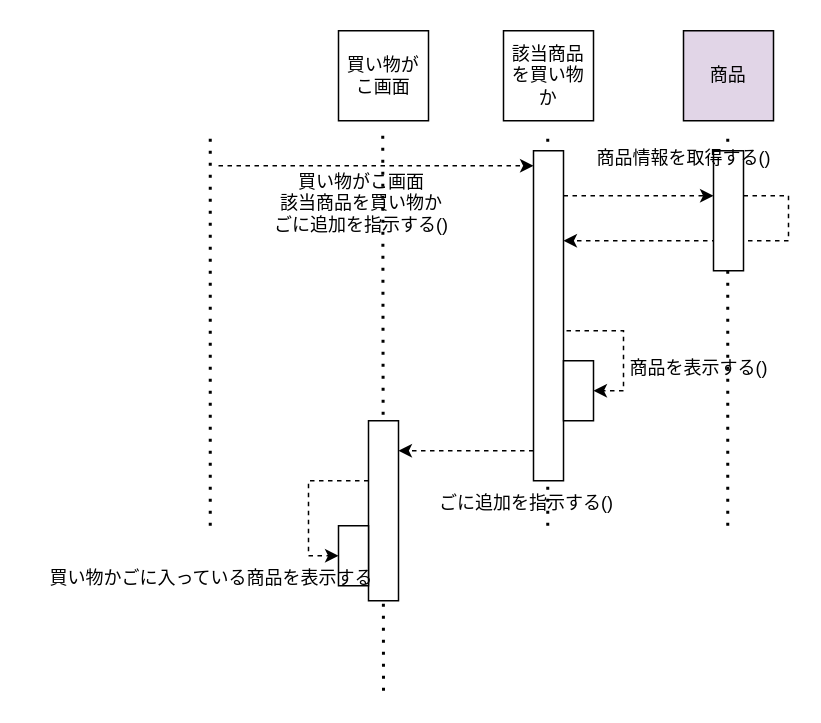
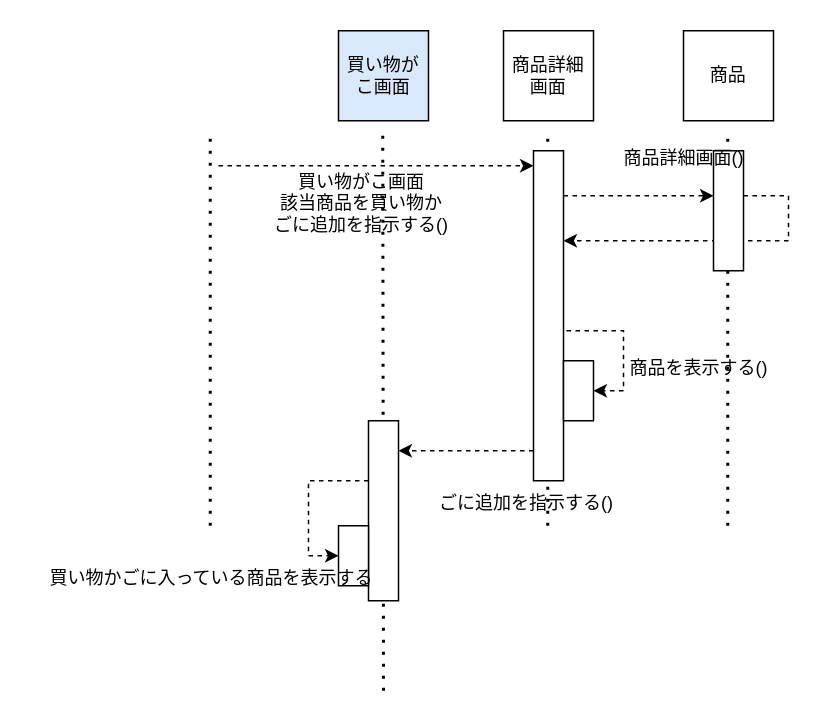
(383, 76) -> (383, 76)
(548, 76) -> (548, 76)
(728, 76) -> (728, 76)
(684, 158) -> (684, 158)
